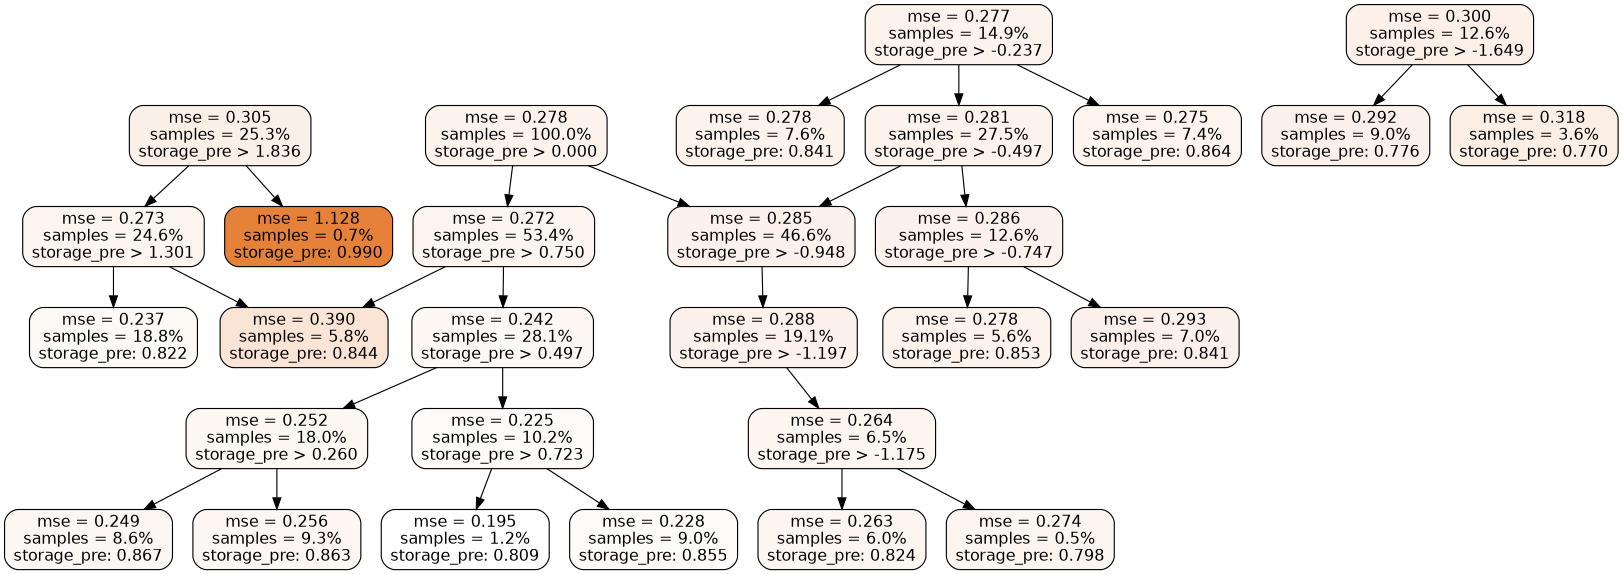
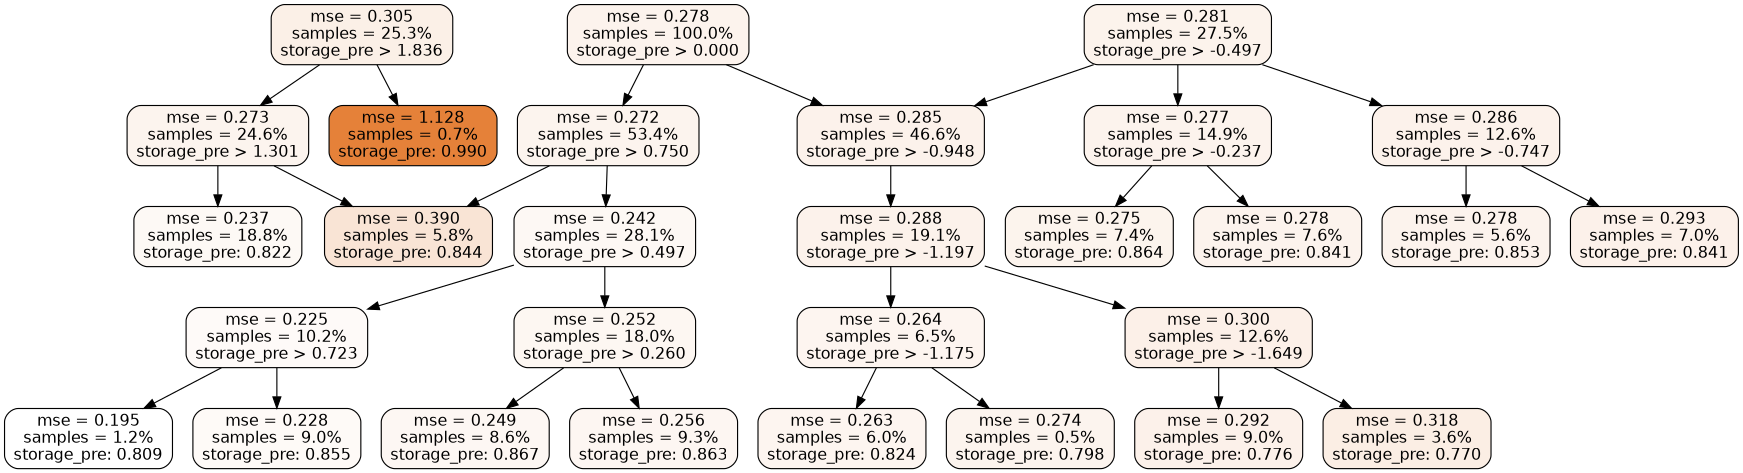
(959, 79) -> (1178, 79)
none -> (1049, 285)
